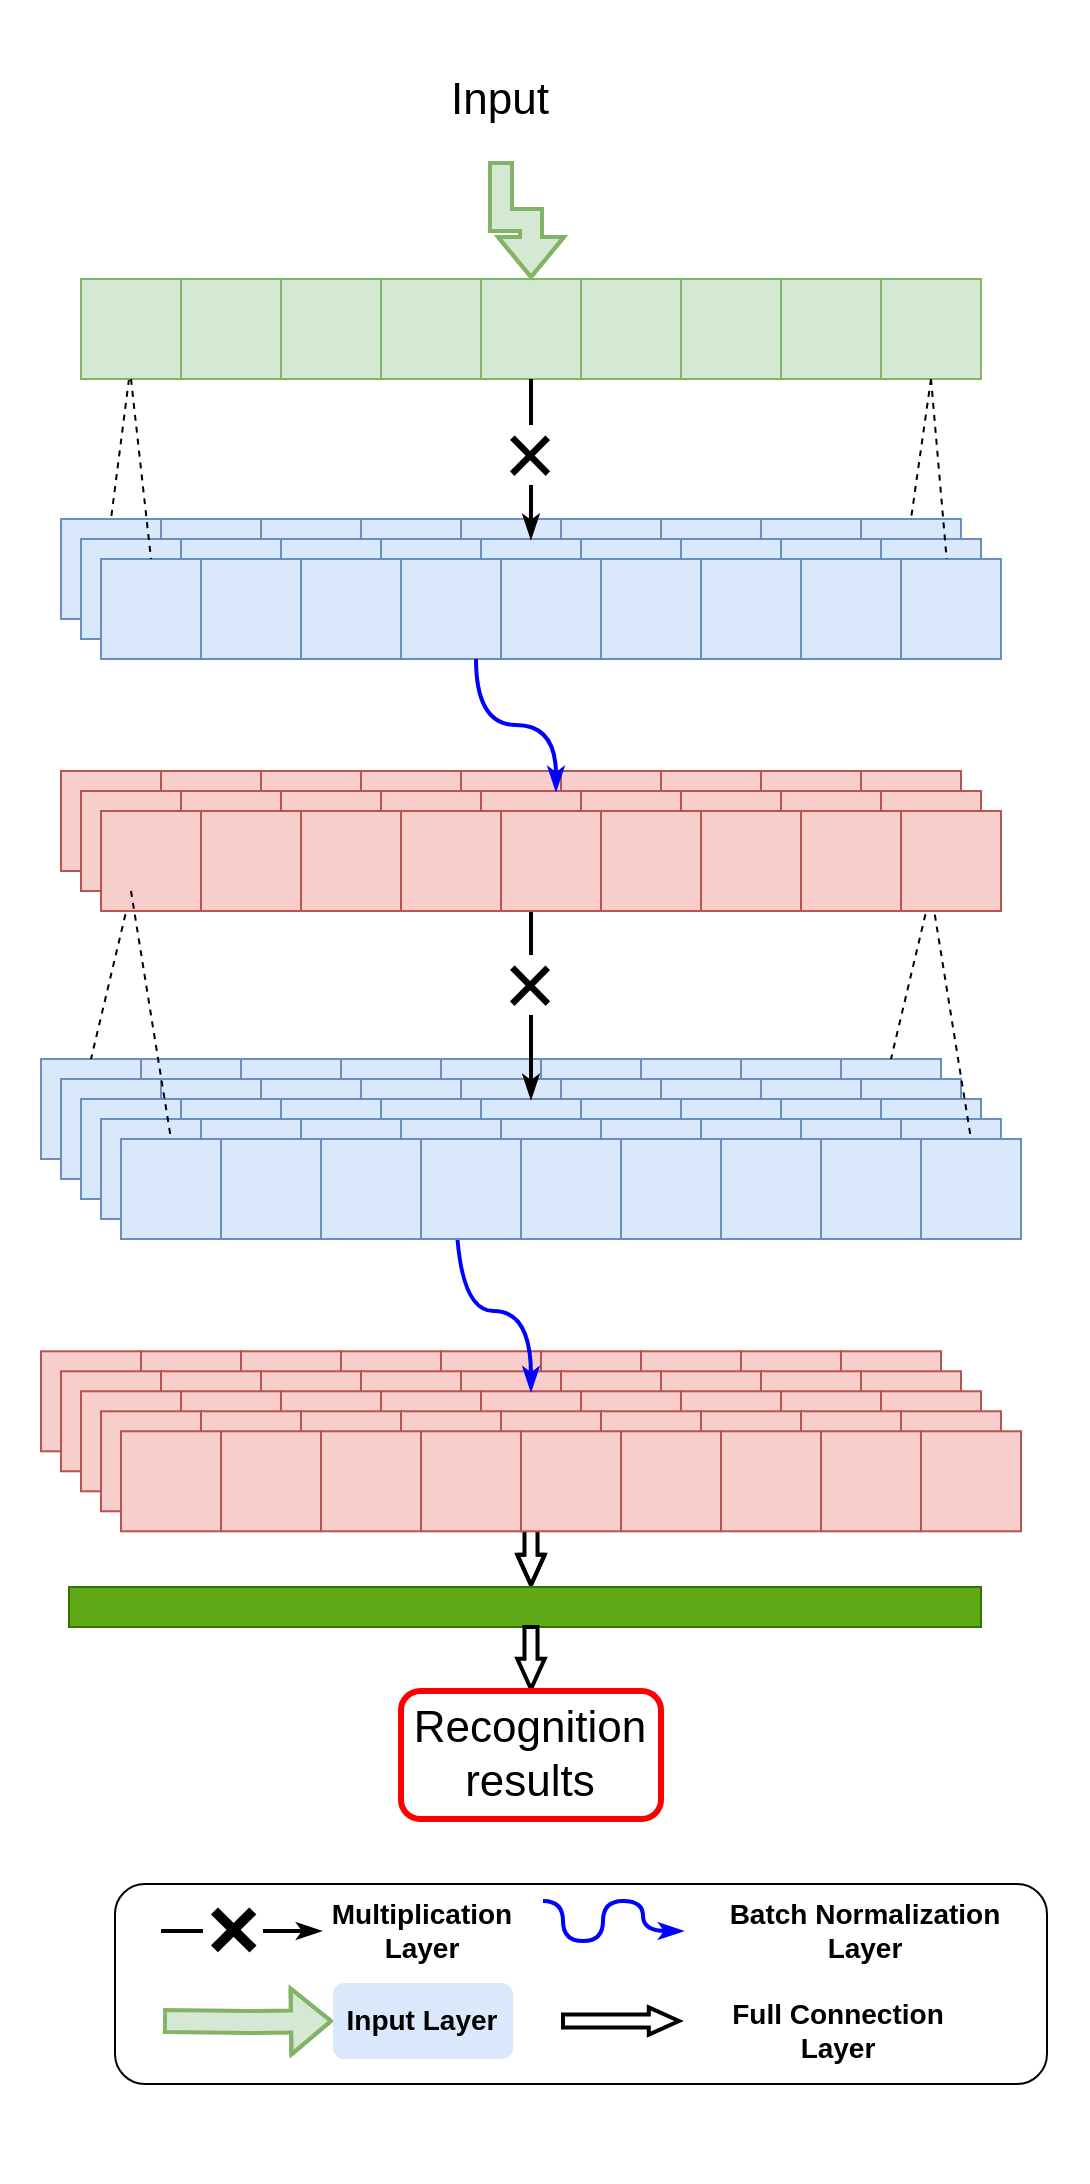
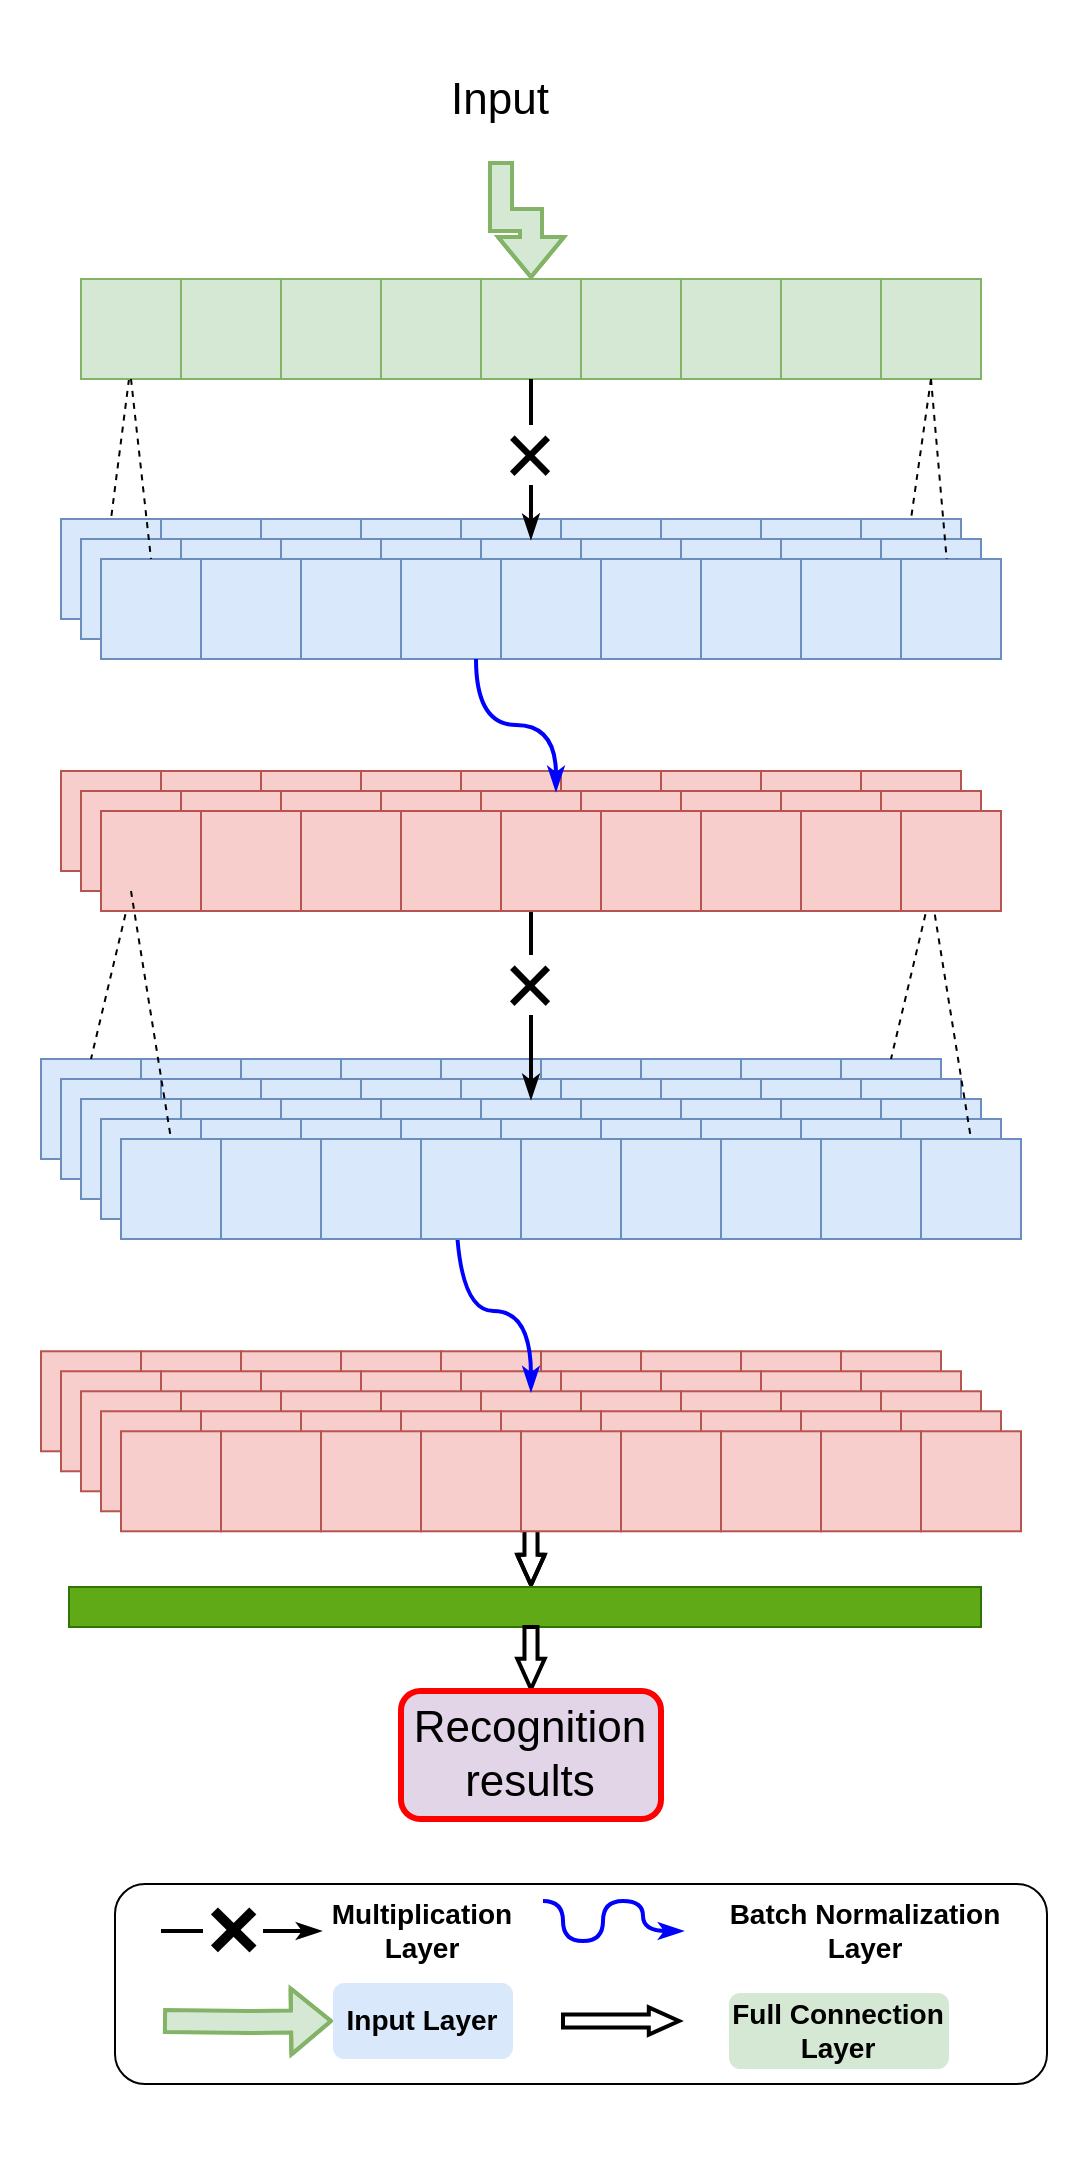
(531, 1755) -> (531, 1755)
(839, 2031) -> (839, 2031)
